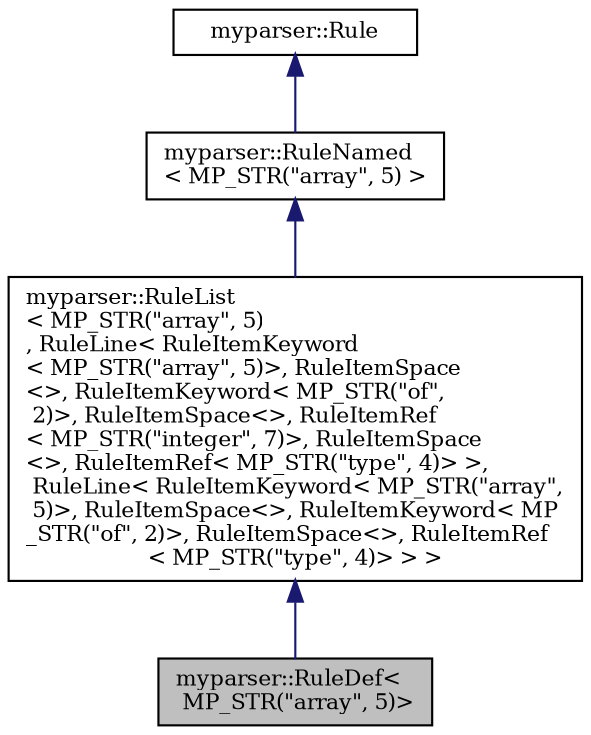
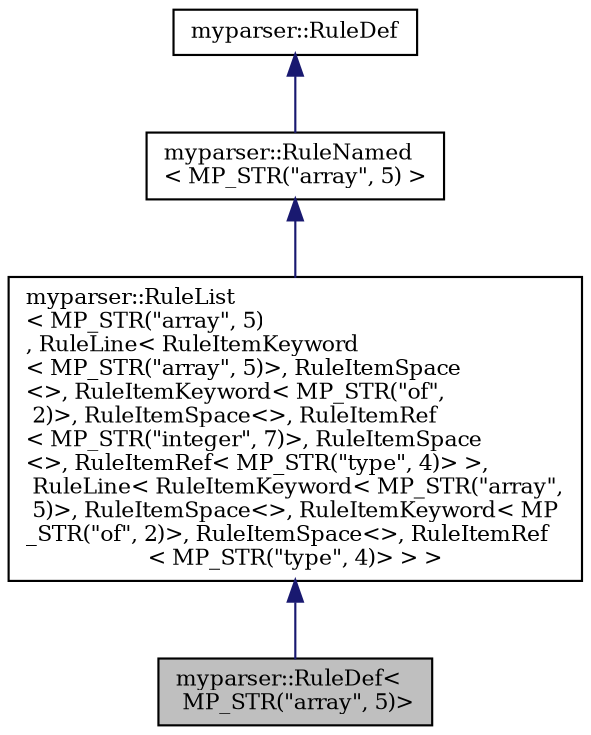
(295, 32) -> (295, 32)
